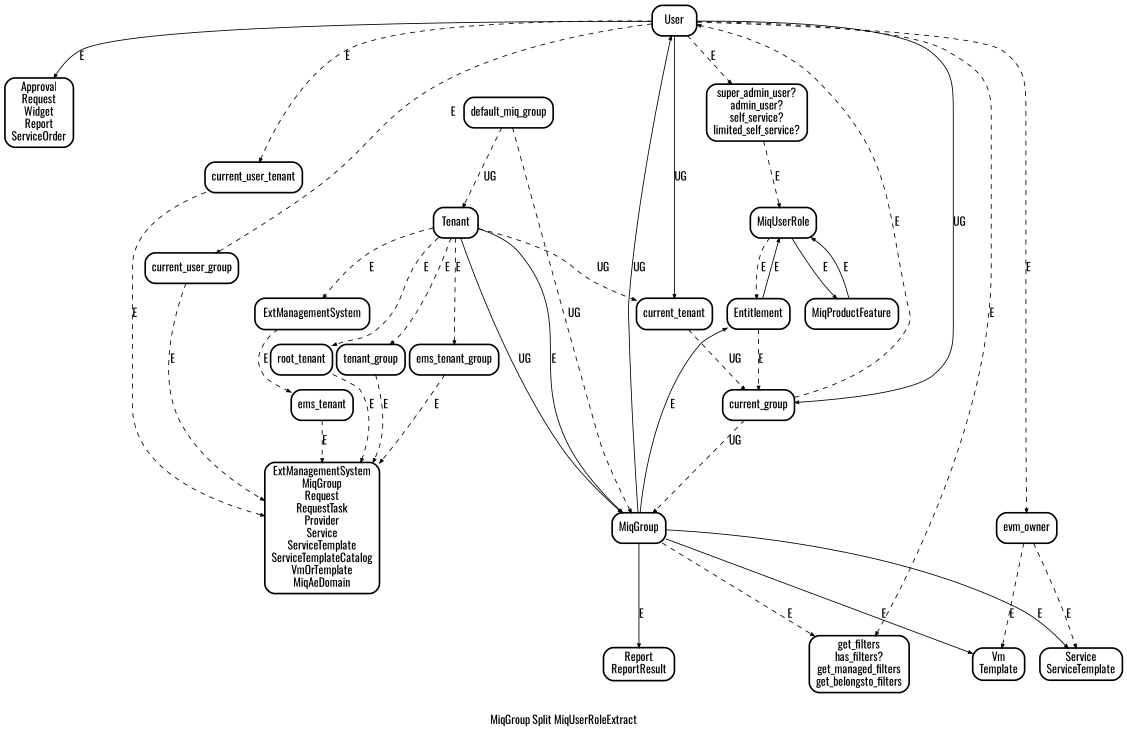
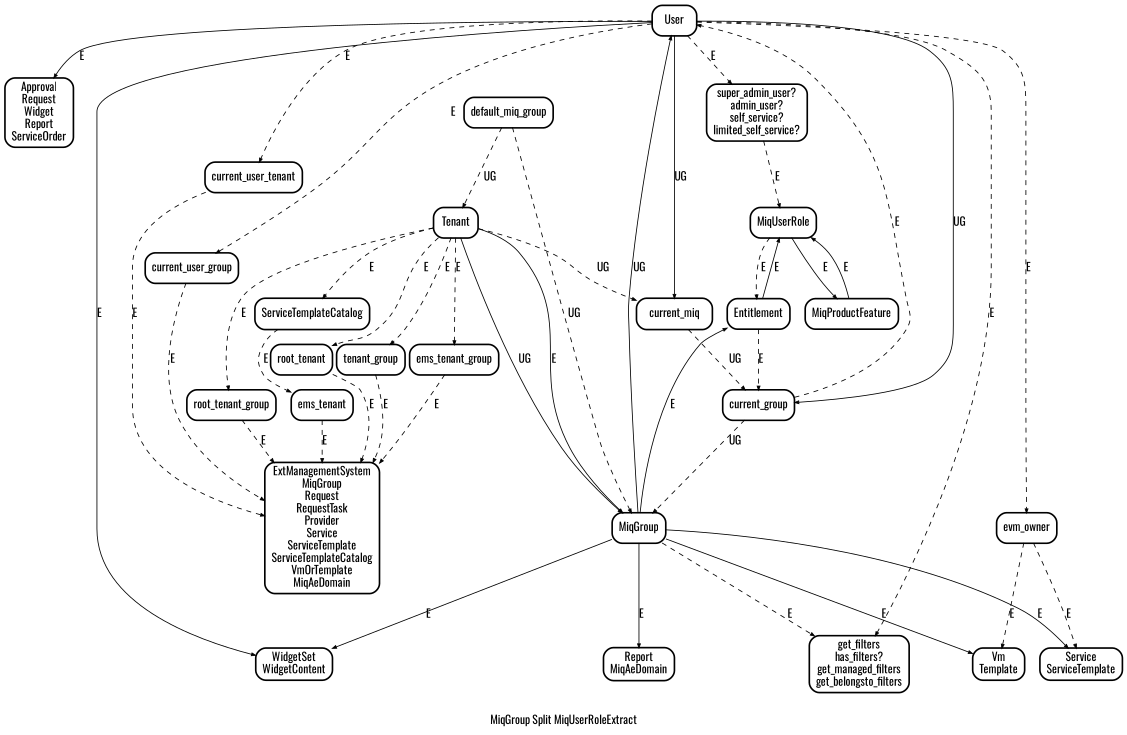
(312, 314) -> (312, 314)
(674, 314) -> (674, 314)
none -> (231, 405)
none -> (294, 664)
(639, 664) -> (639, 664)
